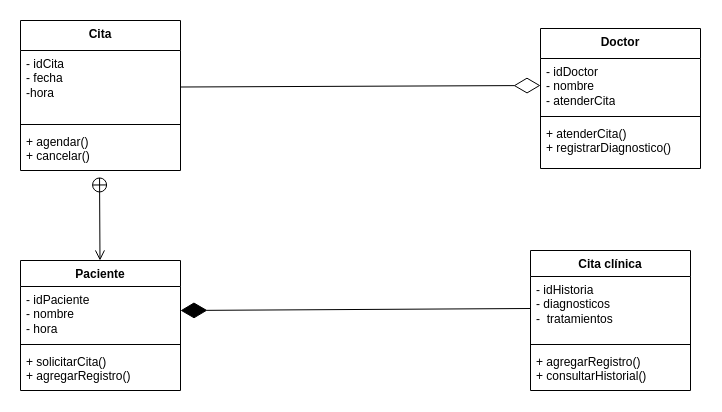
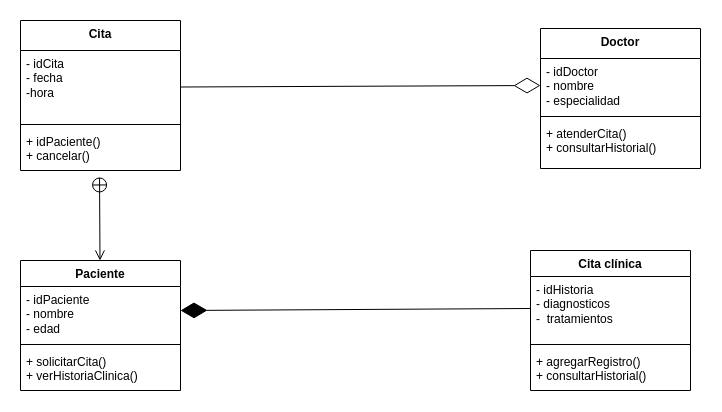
(587, 87) -> (587, 87)
(621, 142) -> (613, 142)
(64, 150) -> (69, 150)
(62, 315) -> (62, 315)
(87, 370) -> (91, 370)
